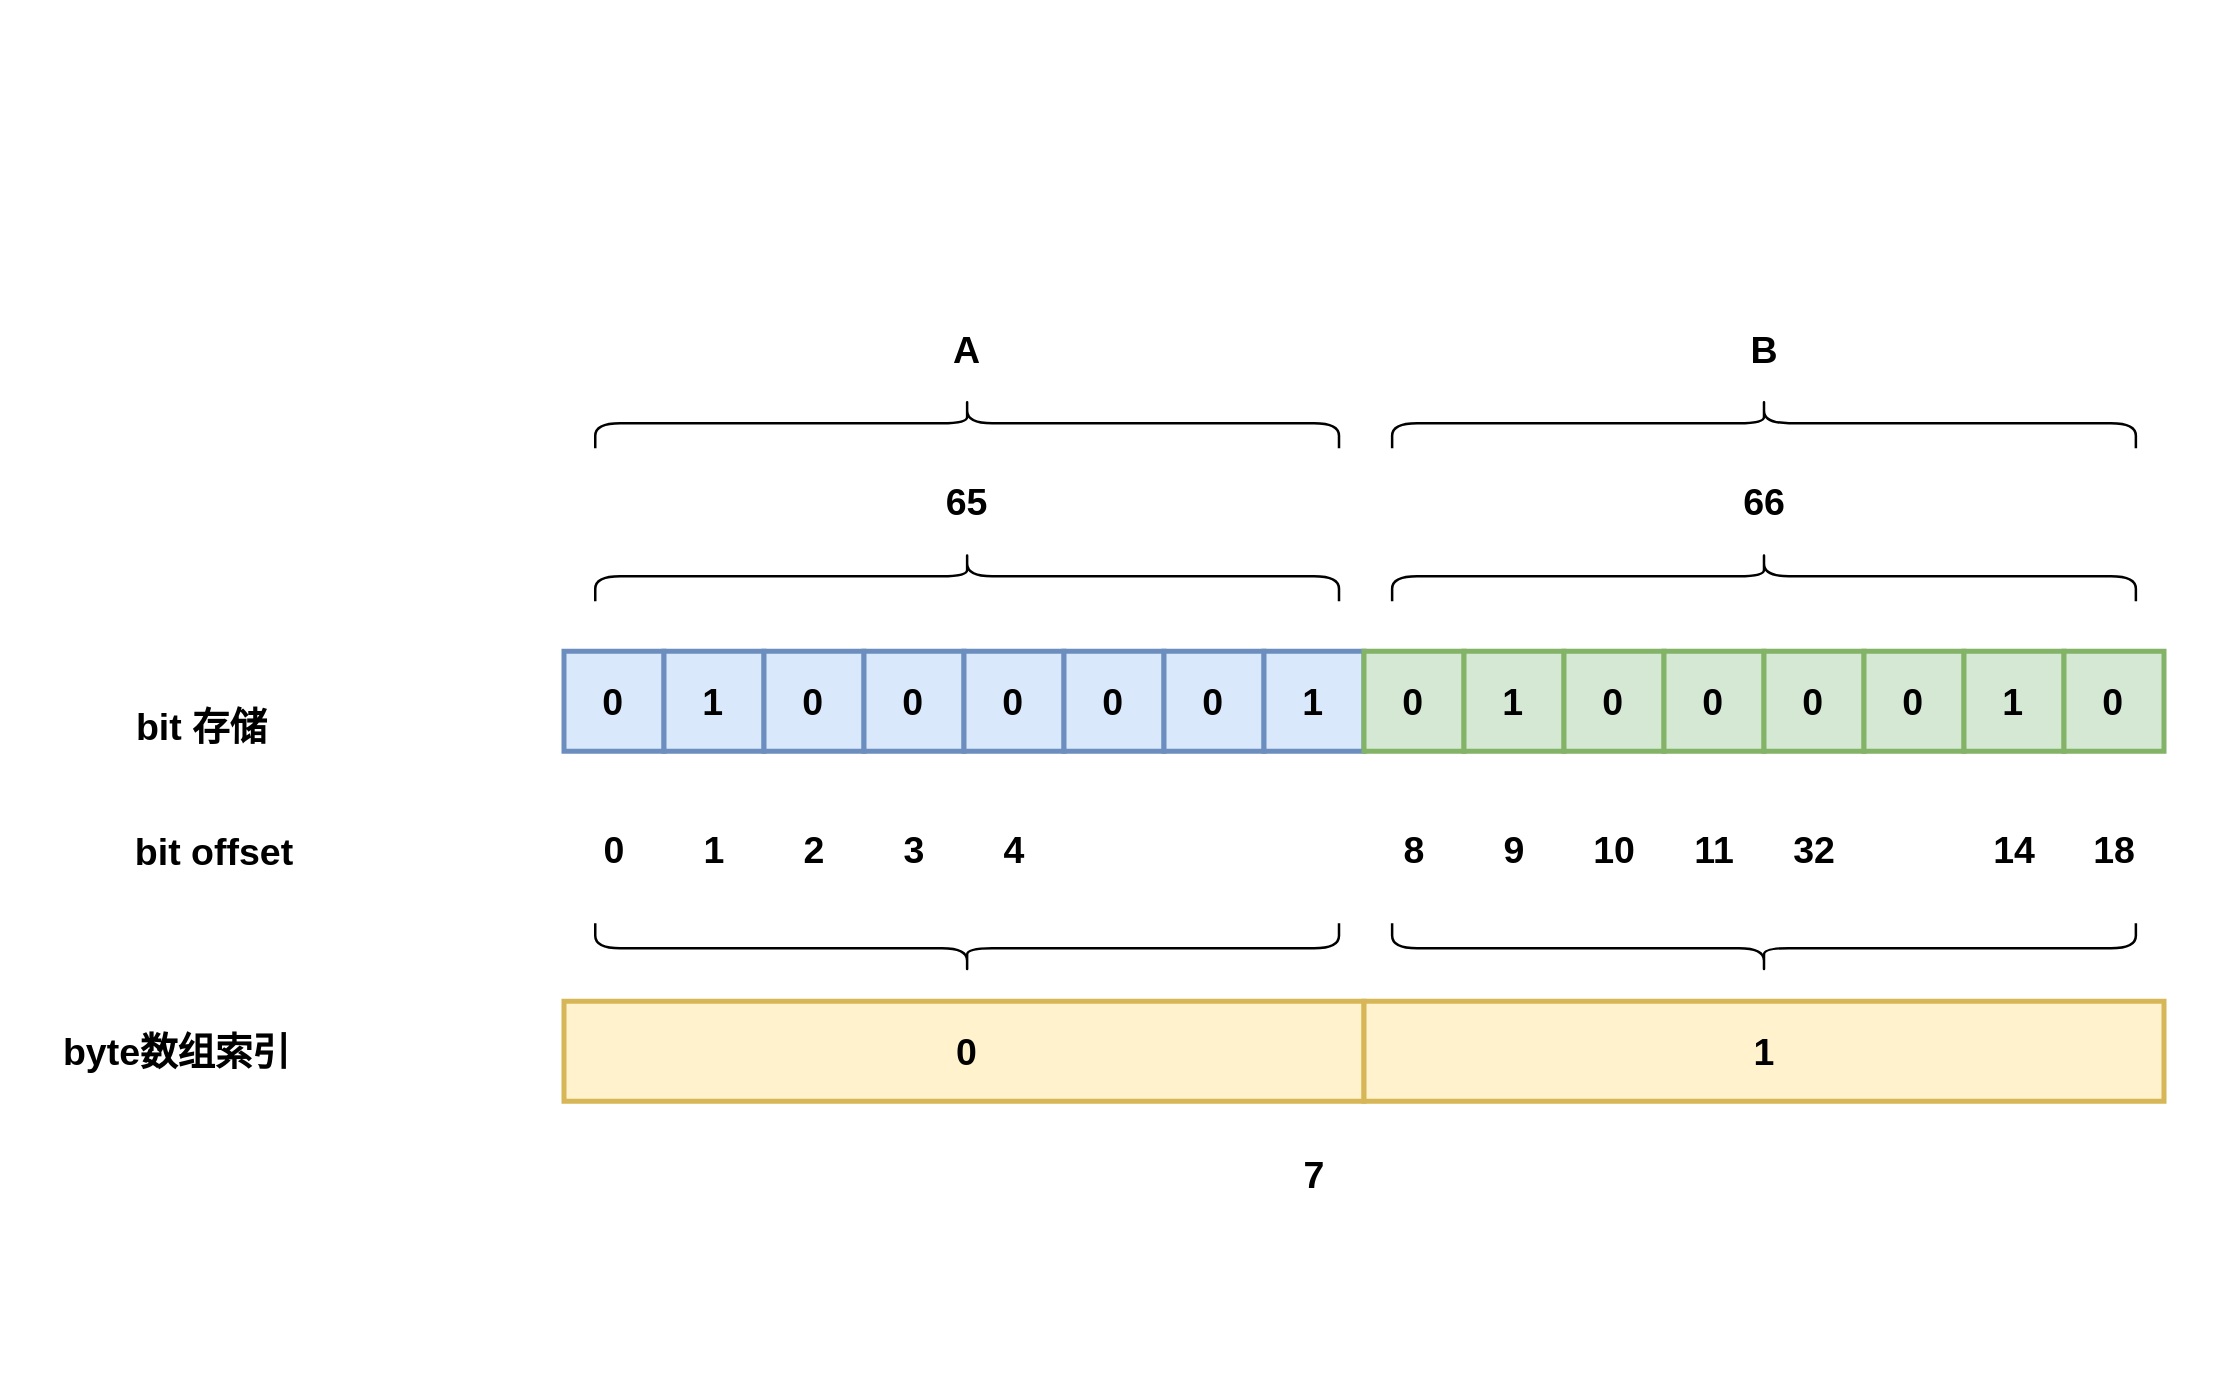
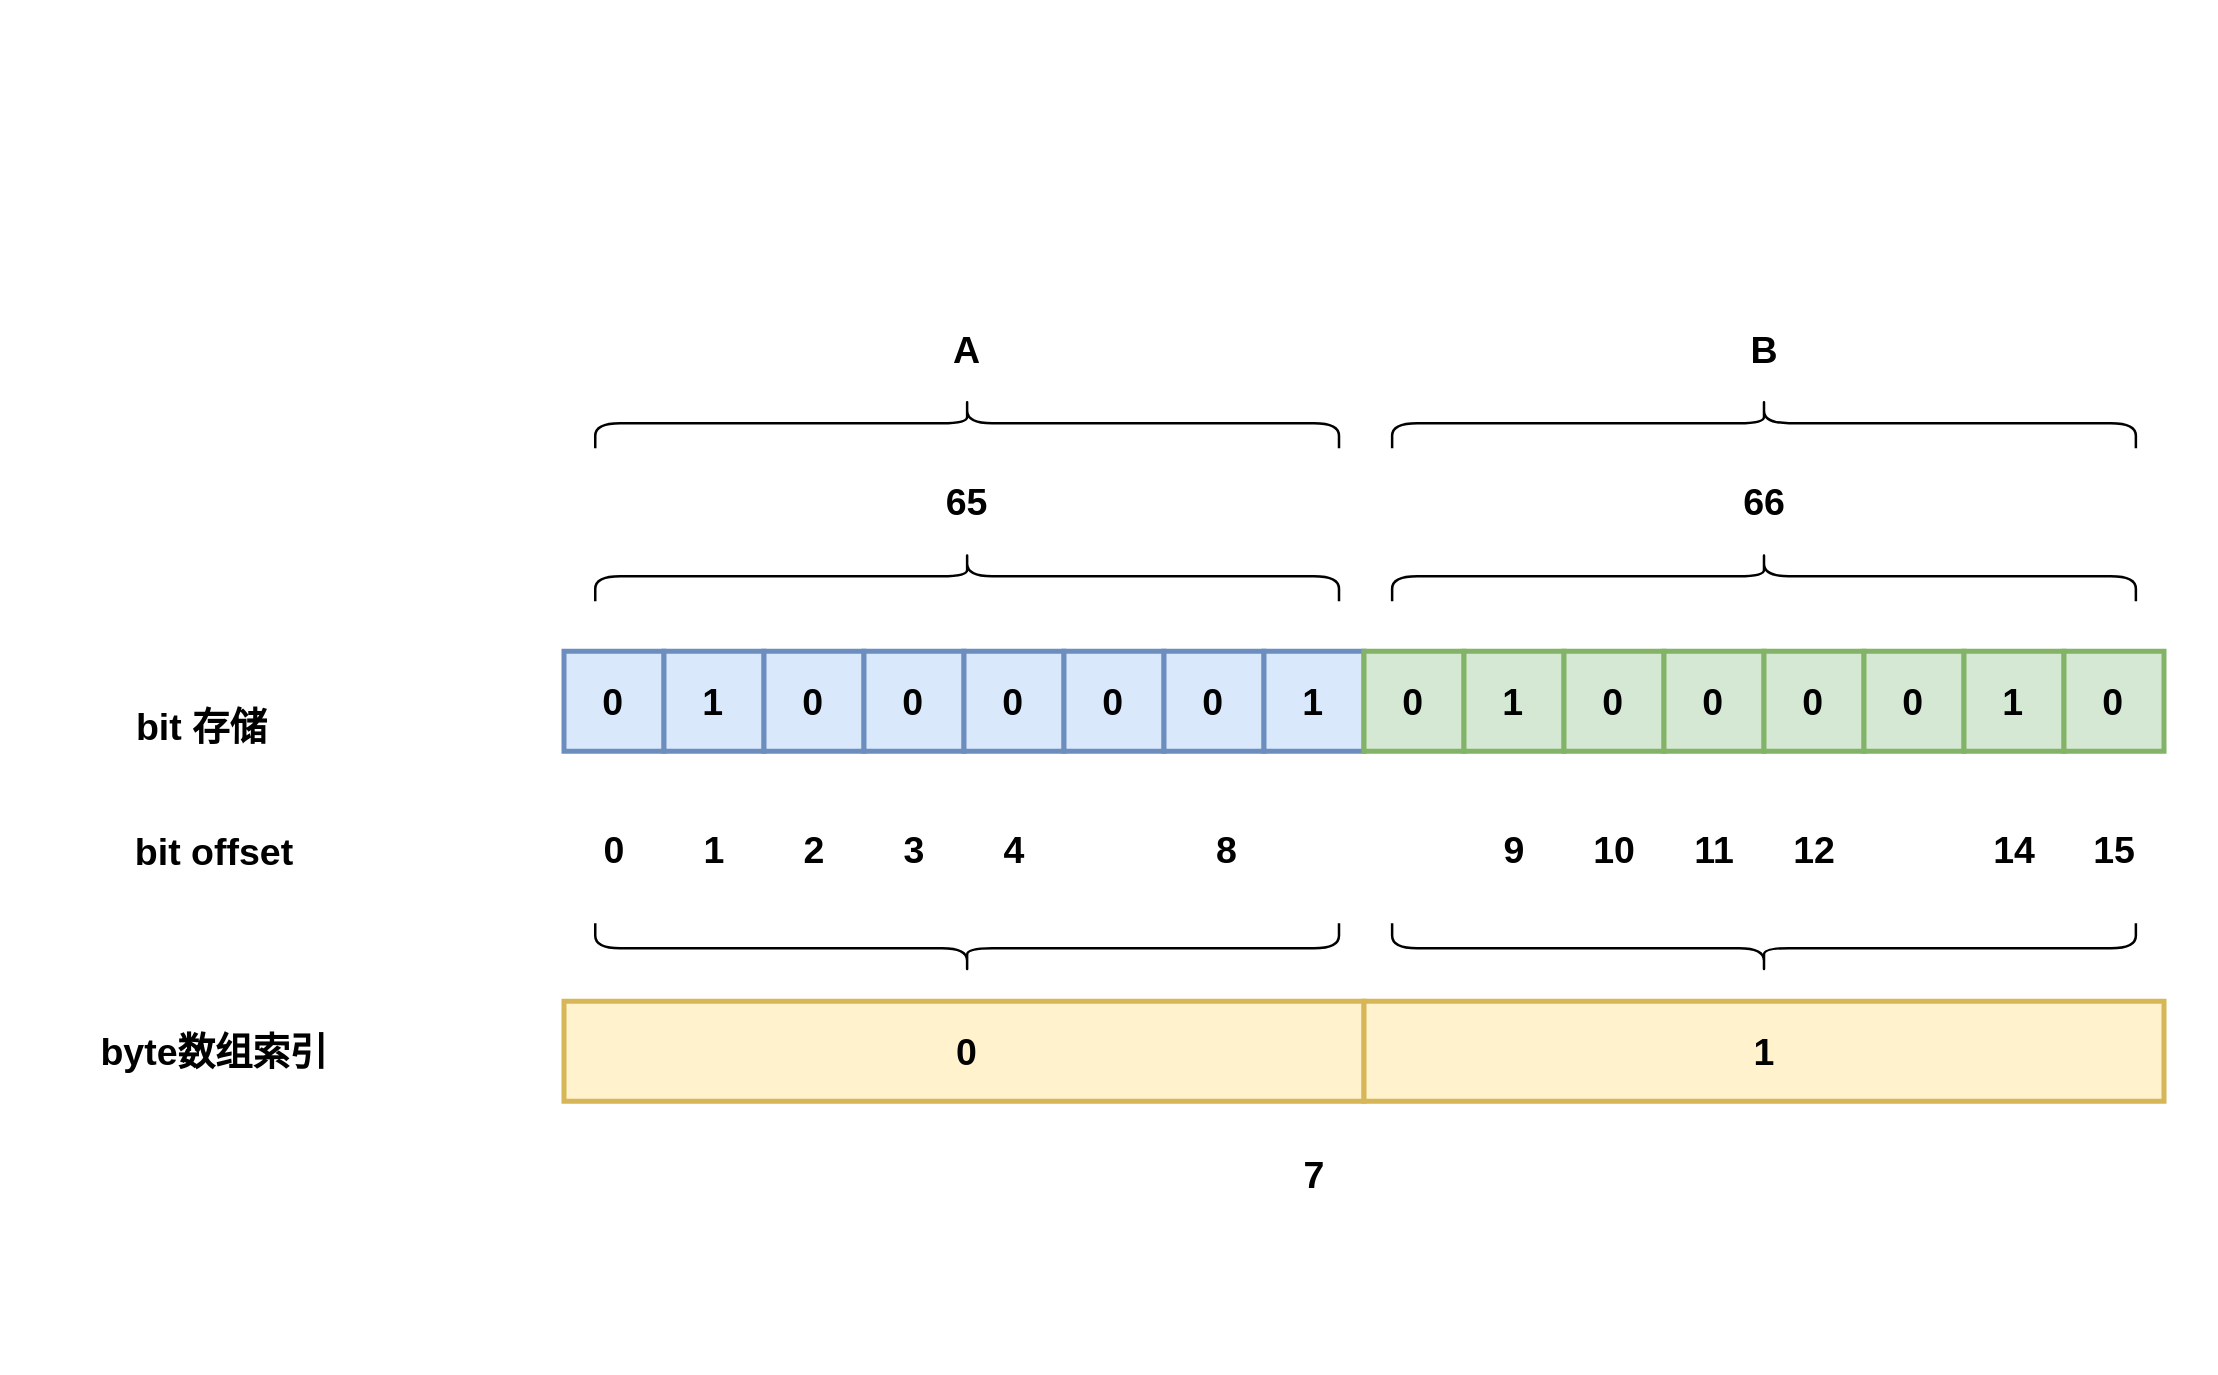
(1414, 848) -> (1226, 848)
(1815, 849) -> (1815, 849)
(2115, 849) -> (2115, 849)
(176, 1051) -> (214, 1051)
